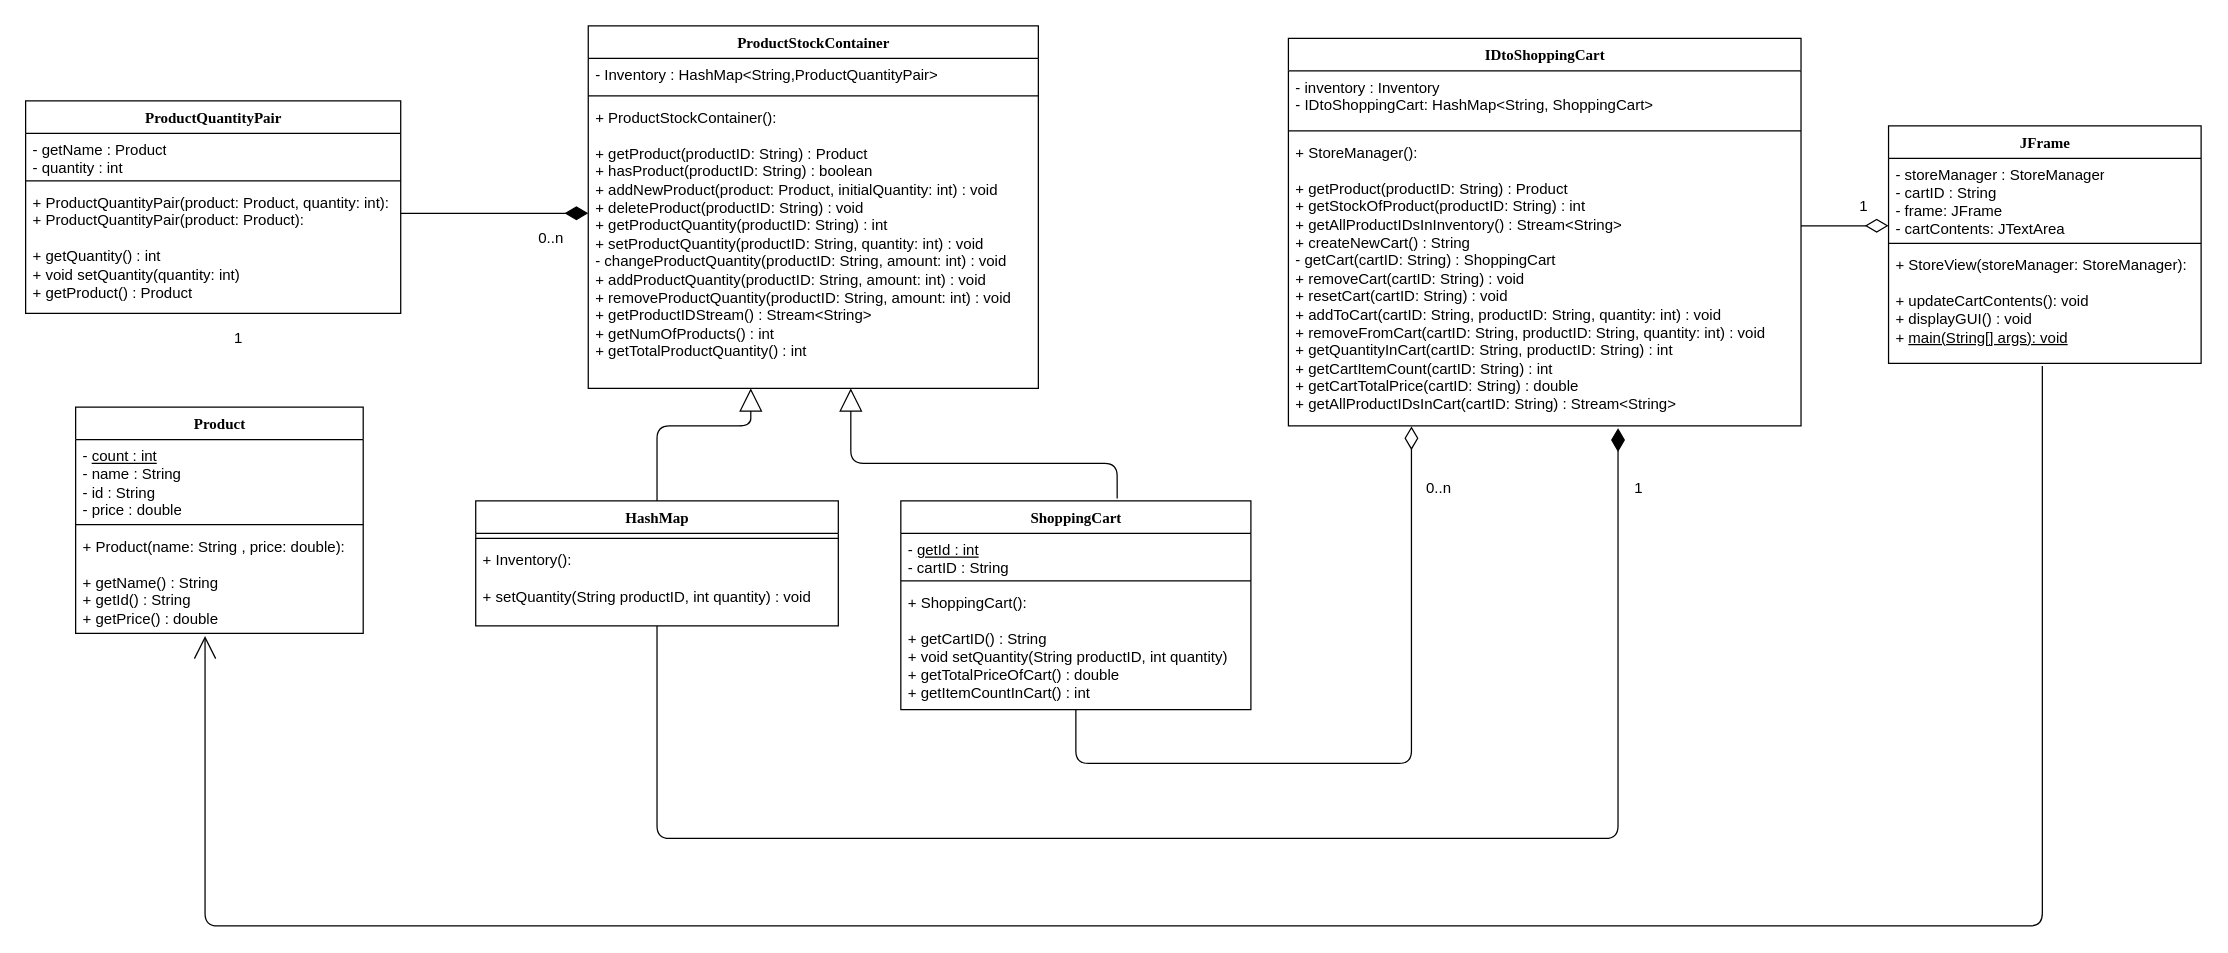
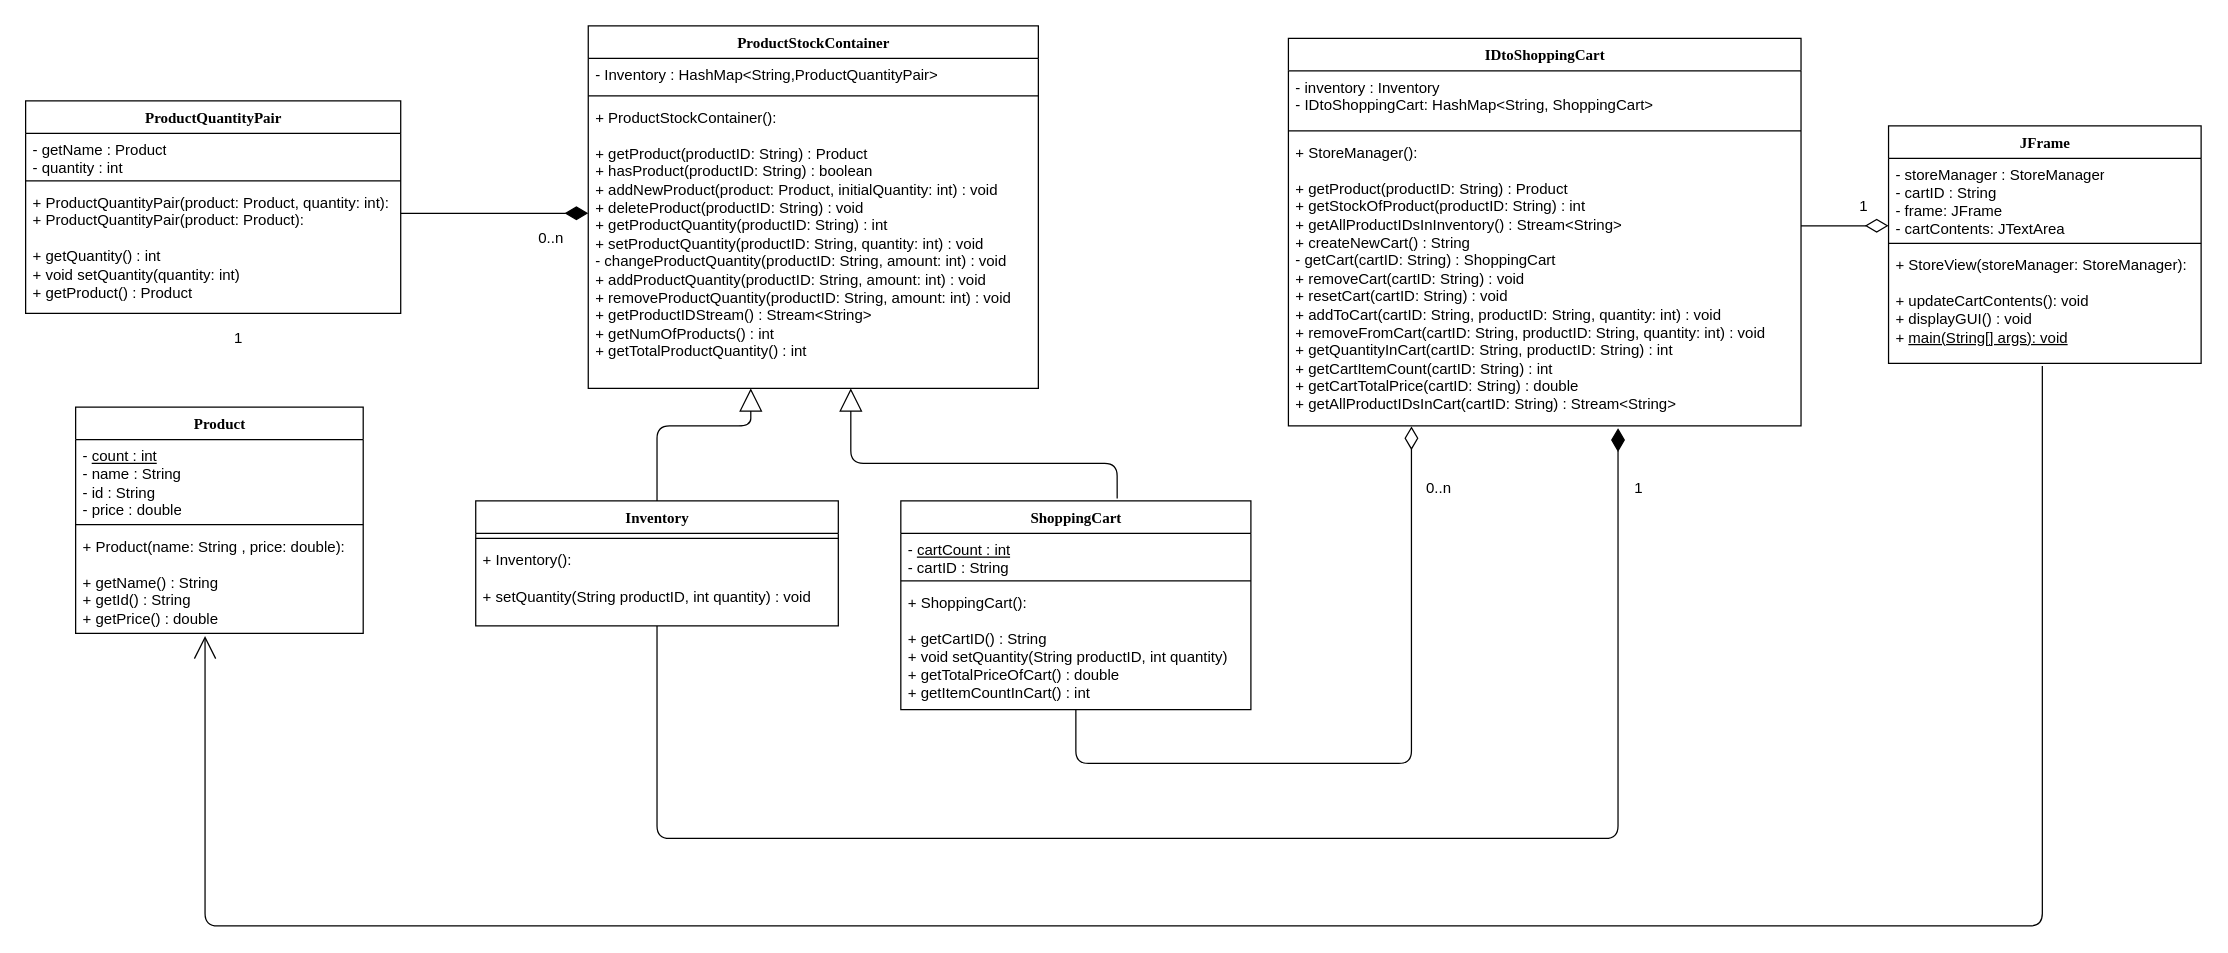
(658, 518) -> (658, 518)
(970, 560) -> (972, 560)
